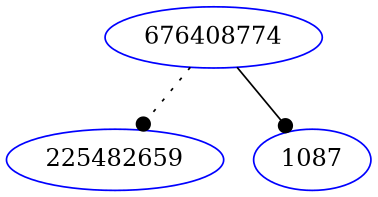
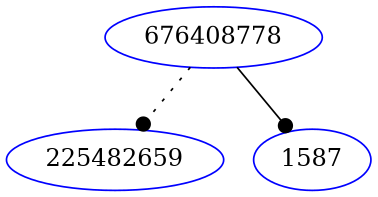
(214, 37) -> (214, 37)
(312, 160) -> (312, 160)
